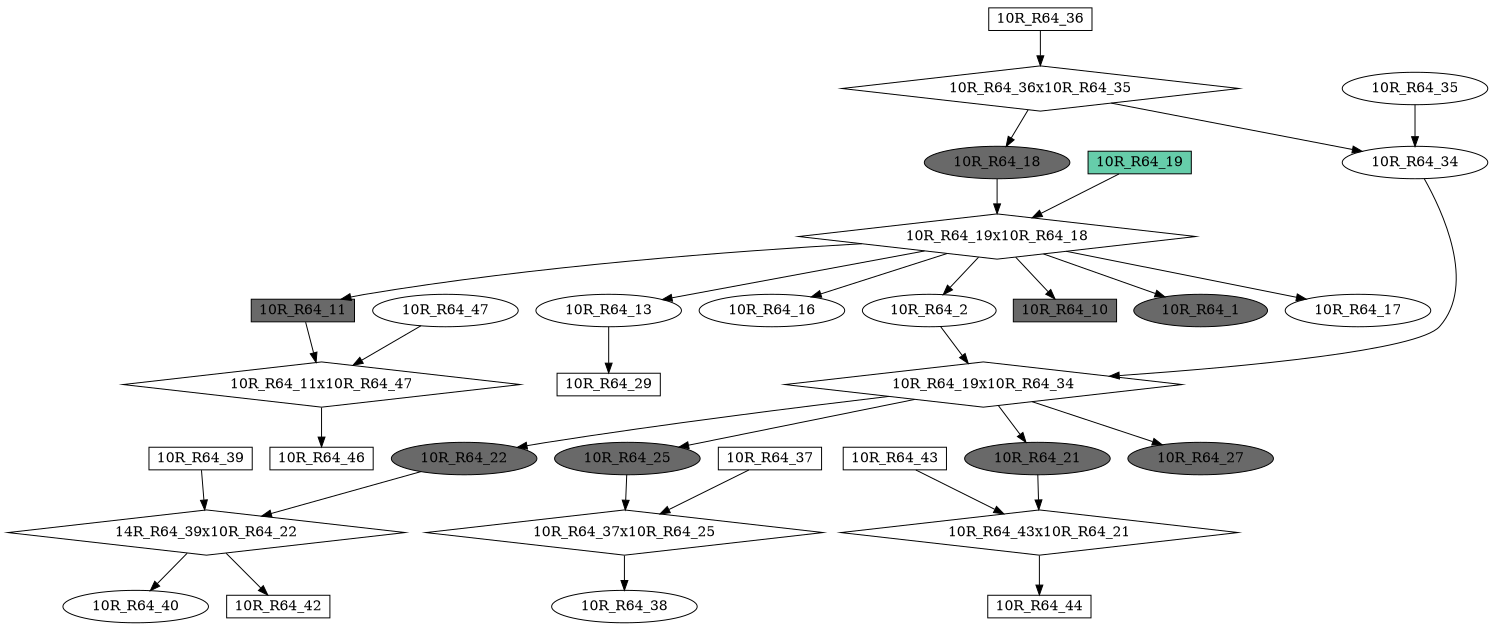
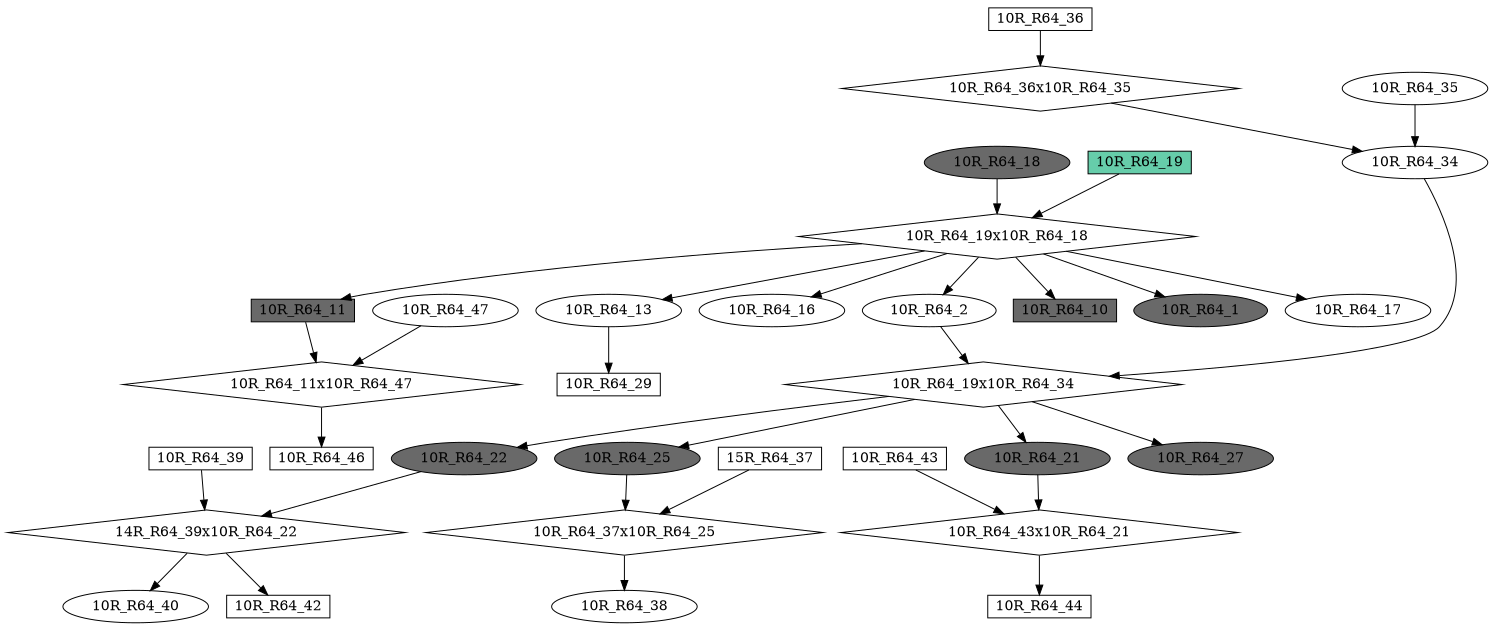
(1020, 124) -> none
(770, 459) -> (770, 459)
